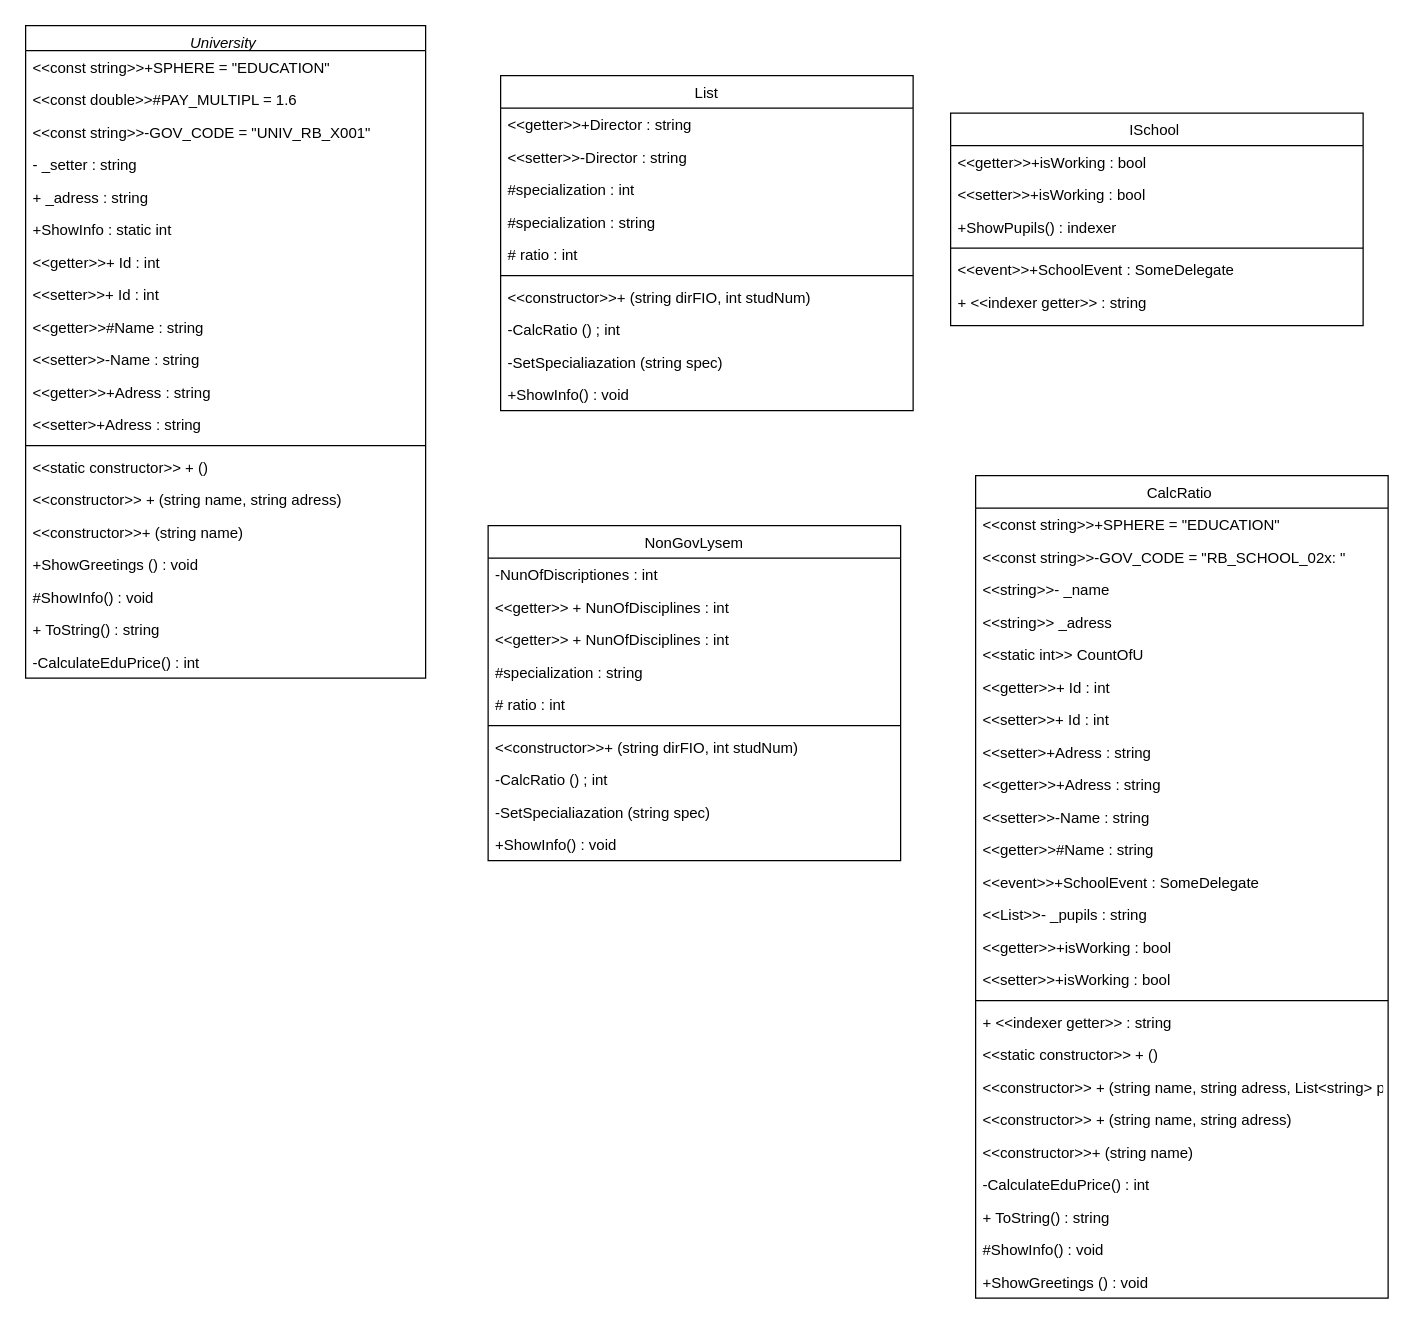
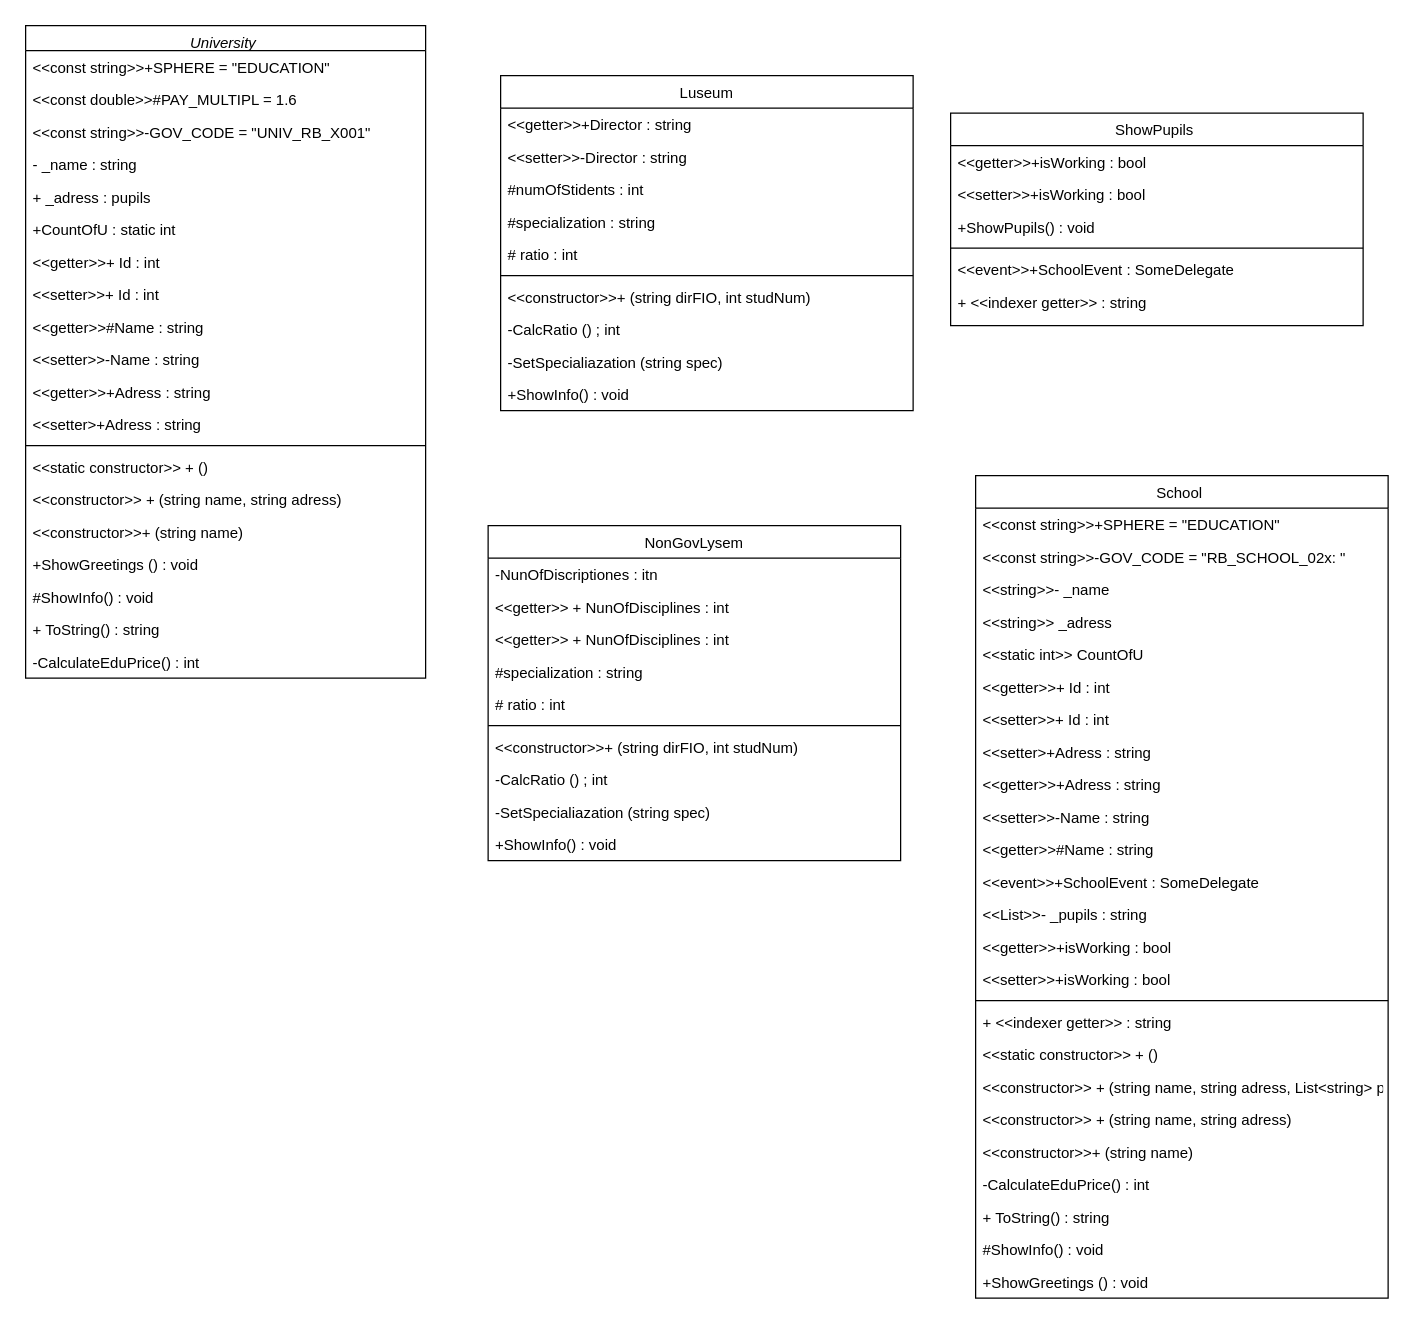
(706, 93) -> (706, 93)
(1156, 130) -> (1156, 130)
(98, 165) -> (90, 165)
(580, 190) -> (582, 190)
(98, 198) -> (96, 198)
(1042, 228) -> (1030, 228)
(113, 230) -> (113, 230)
(1181, 493) -> (1181, 493)
(586, 575) -> (586, 575)
